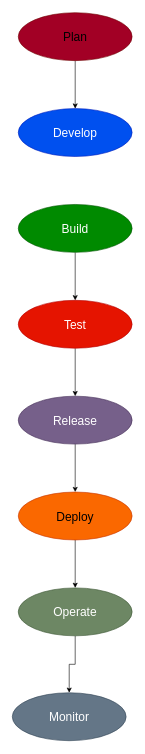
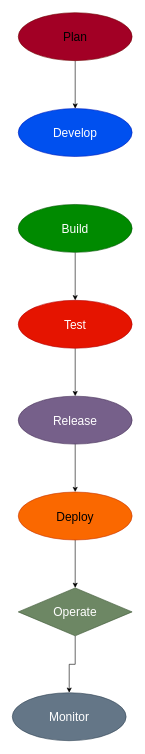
(75, 612) -> (75, 612)
